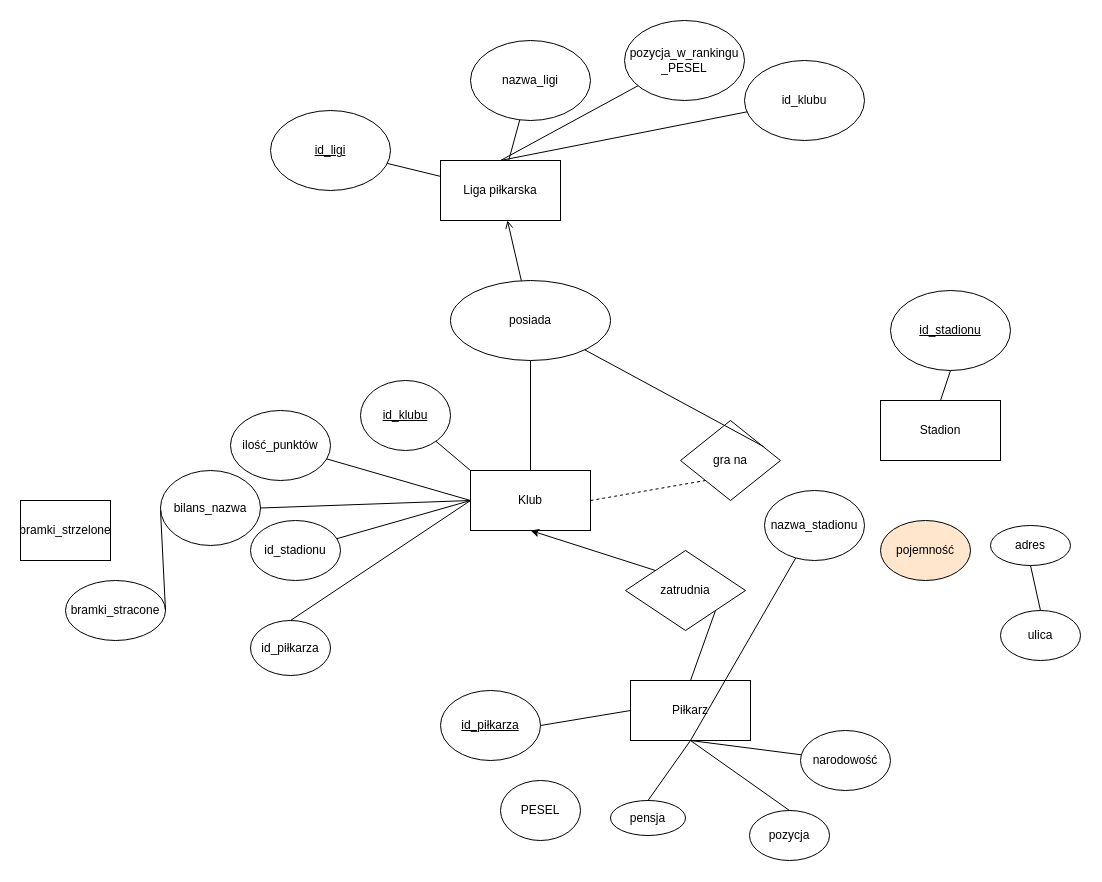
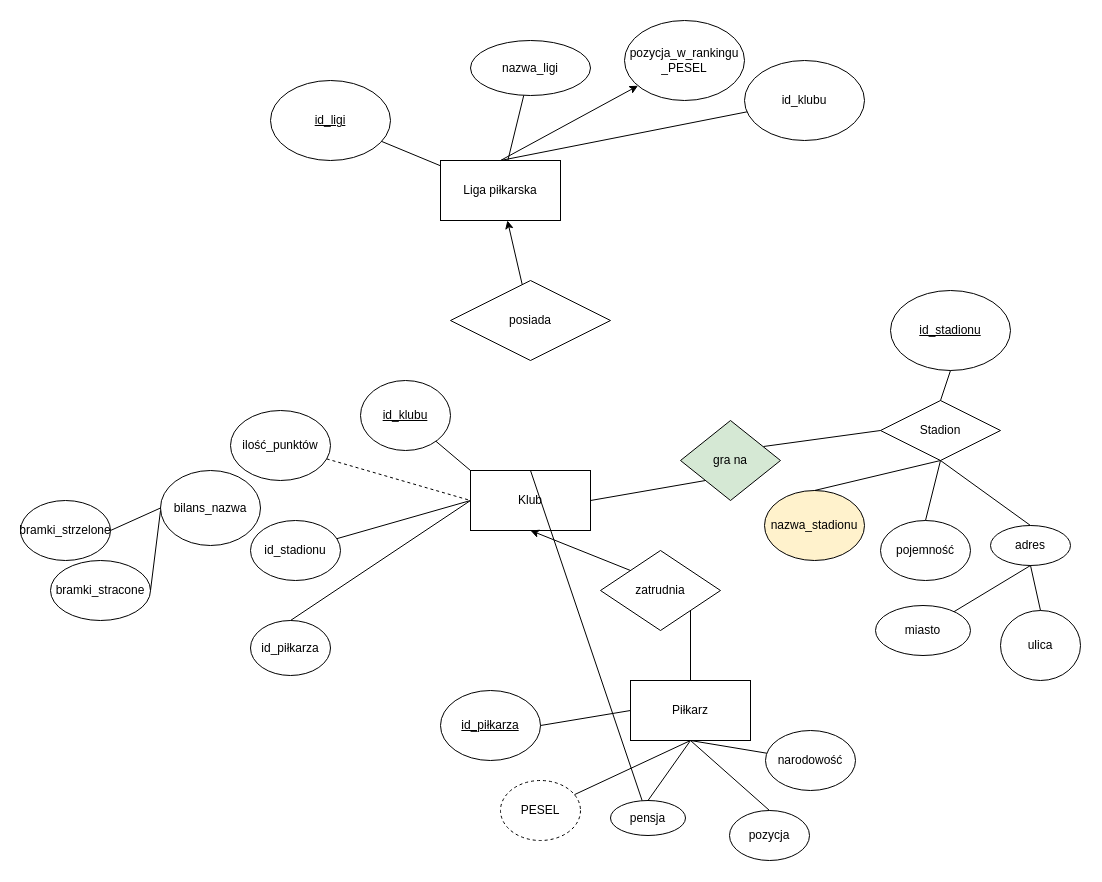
(531, 81) -> (531, 68)
(634, 88) -> (631, 90)
(331, 151) -> (331, 121)
(509, 226) -> (509, 228)
(531, 321) -> (531, 321)
(675, 398) -> (822, 439)
(531, 416) -> (586, 636)
(941, 431) -> (941, 431)
(731, 461) -> (731, 461)
none -> (876, 476)
(397, 479) -> (397, 479)
(647, 491) -> (647, 491)
none -> (933, 492)
none -> (987, 494)
(362, 504) -> none
none -> (136, 519)
(815, 526) -> (815, 526)
(66, 531) -> (66, 531)
(926, 551) -> (926, 551)
none -> (991, 589)
(686, 591) -> (661, 591)
(116, 611) -> (101, 591)
none -> (923, 631)
(1041, 636) -> (1041, 646)
(744, 648) -> (629, 769)
(846, 761) -> (811, 761)
(541, 811) -> (541, 811)
(790, 836) -> (770, 836)
